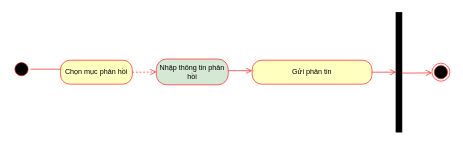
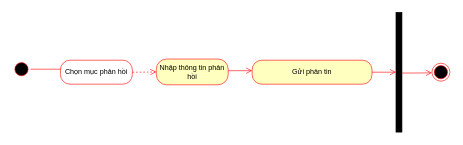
(96, 72) -> (96, 72)
(192, 72) -> (192, 72)
